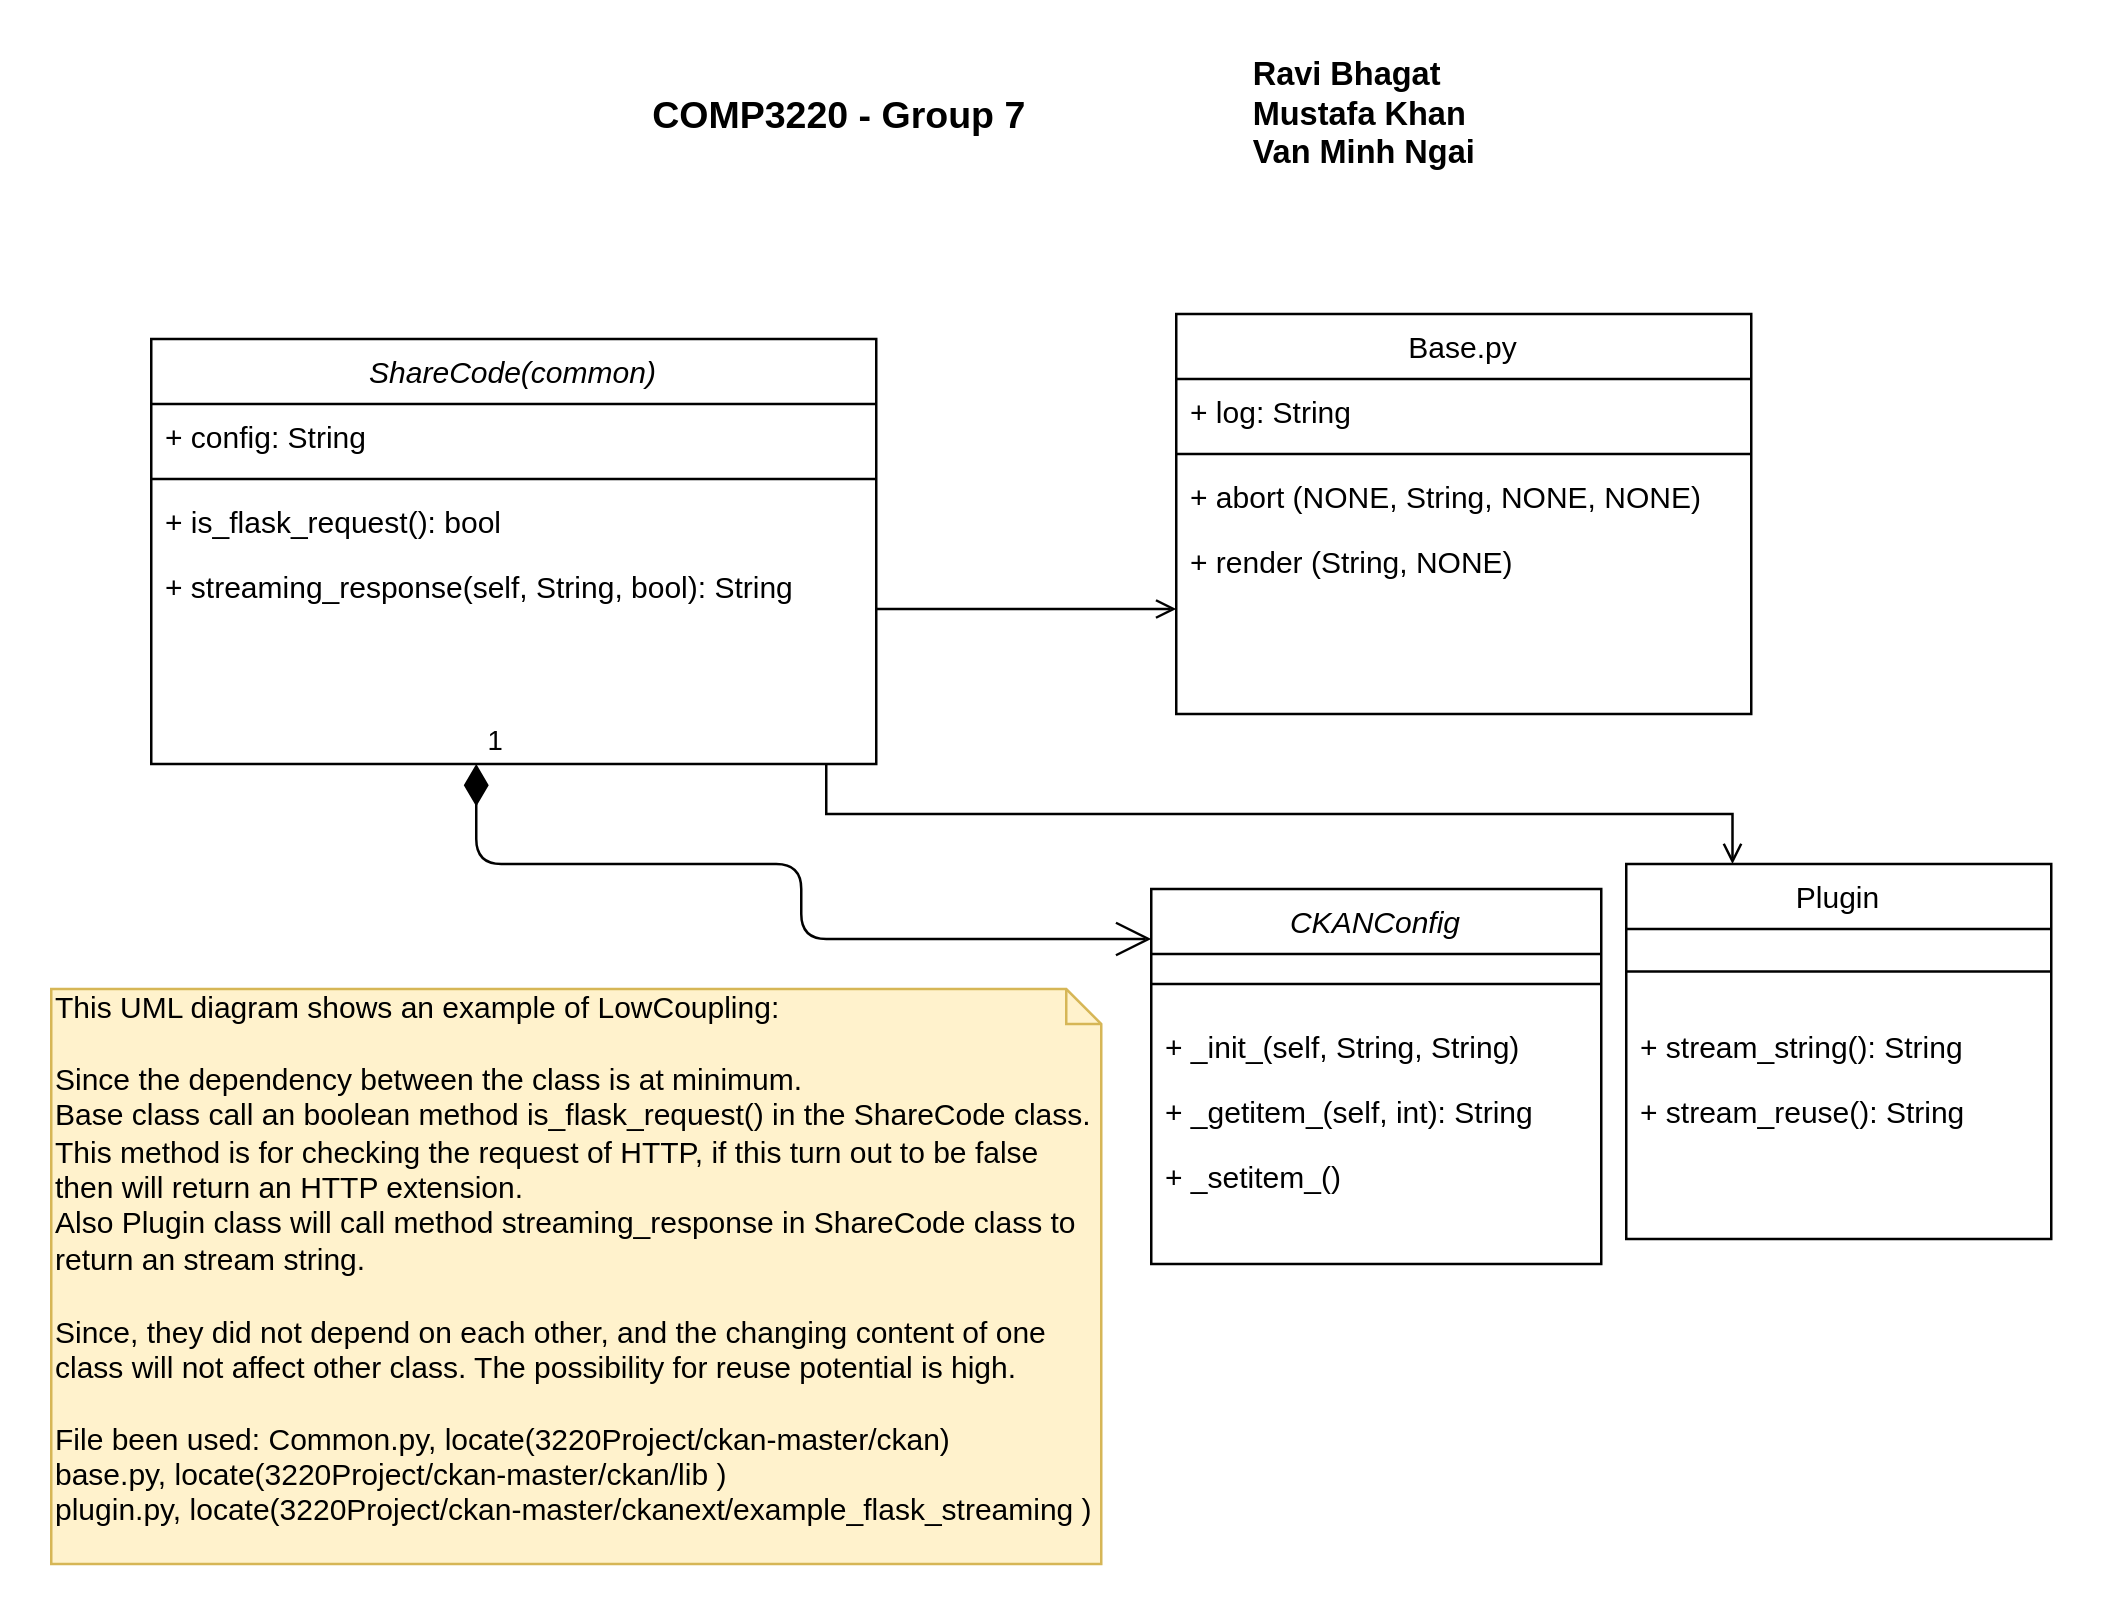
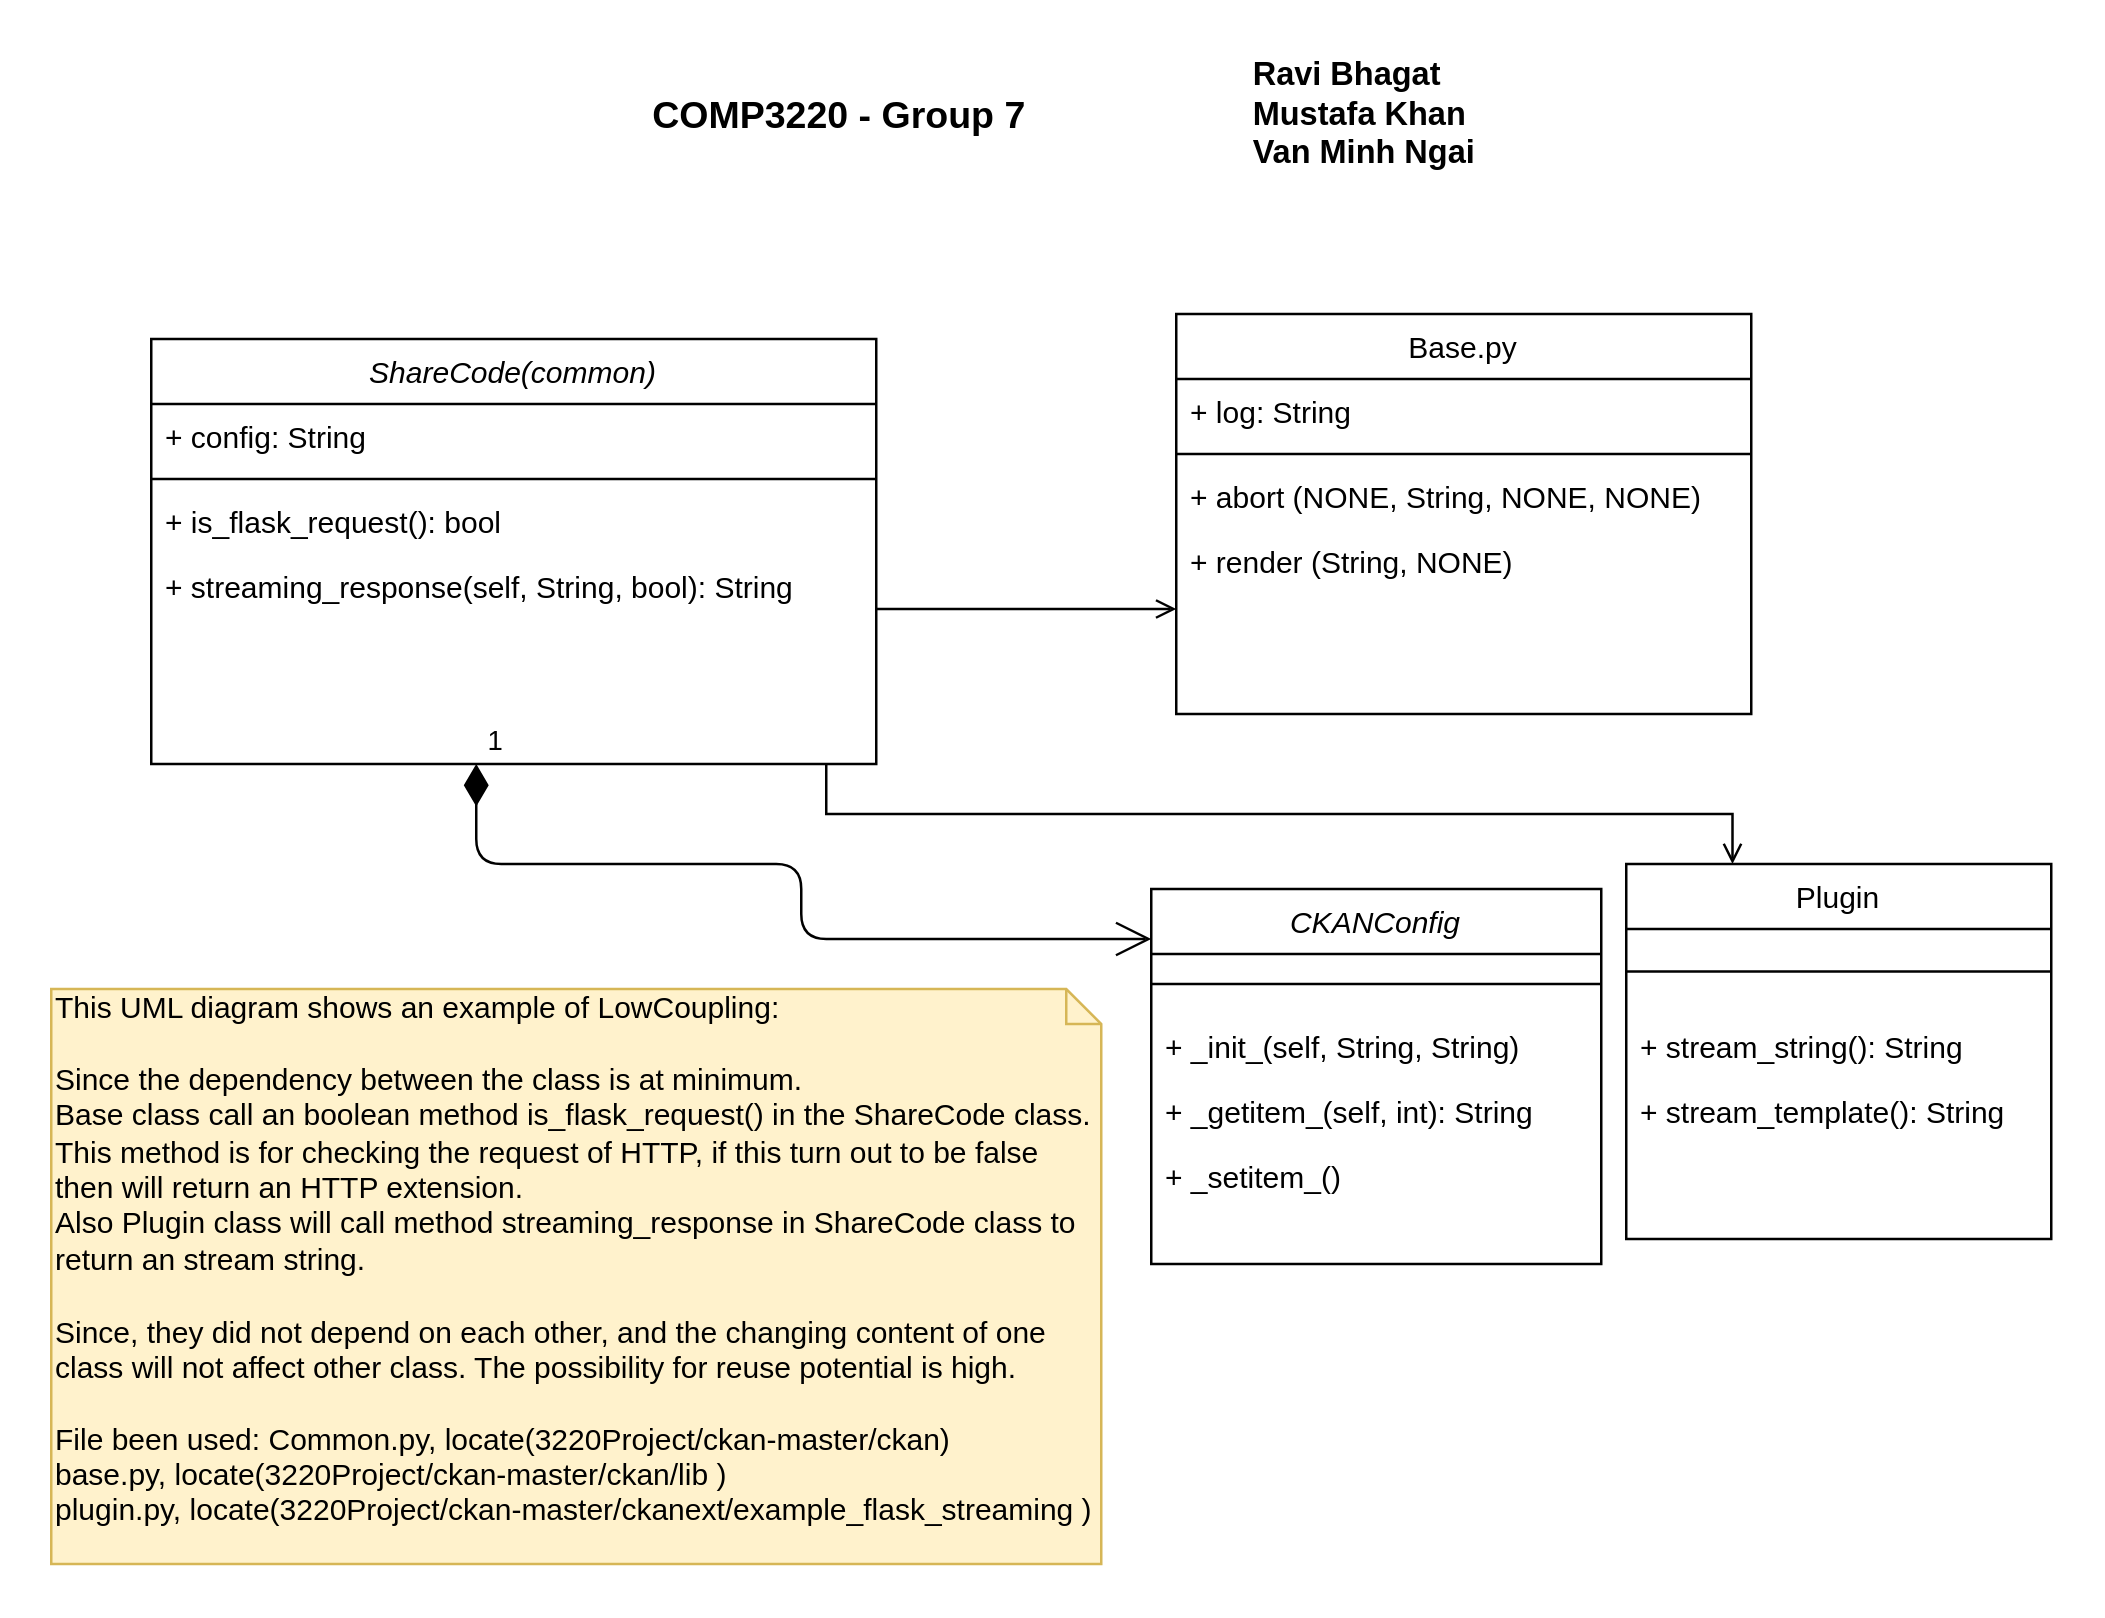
(1826, 1113) -> (1847, 1113)
